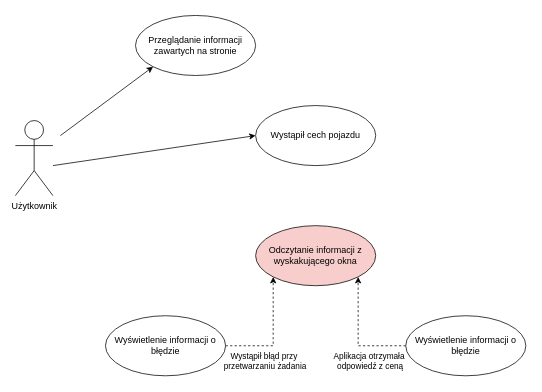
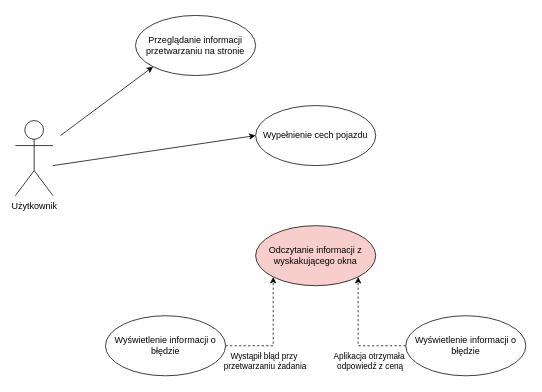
(195, 45) -> (195, 45)
(315, 135) -> (315, 135)
